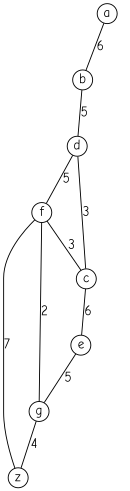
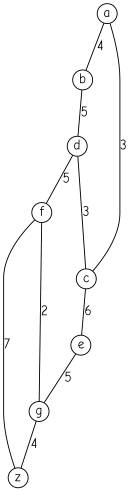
(100, 47) -> (100, 47)
(64, 246) -> (120, 150)
